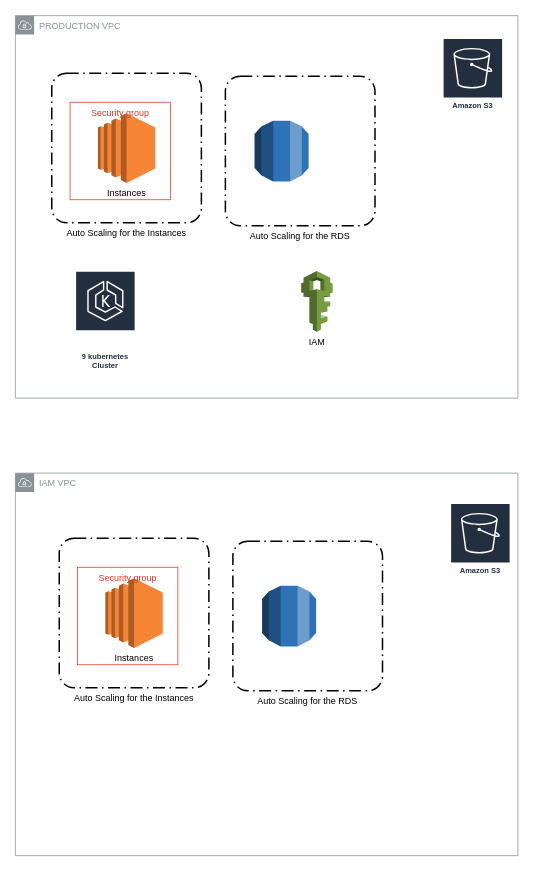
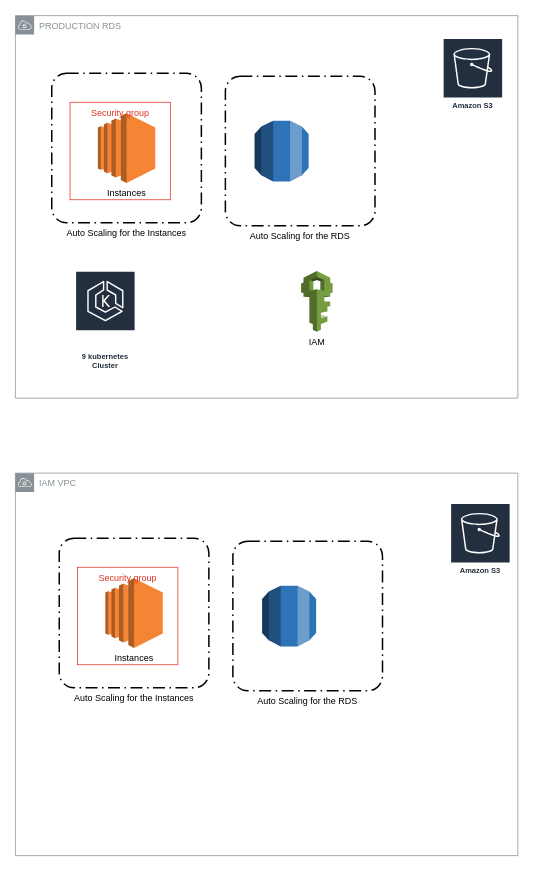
(73, 26) -> (73, 26)
